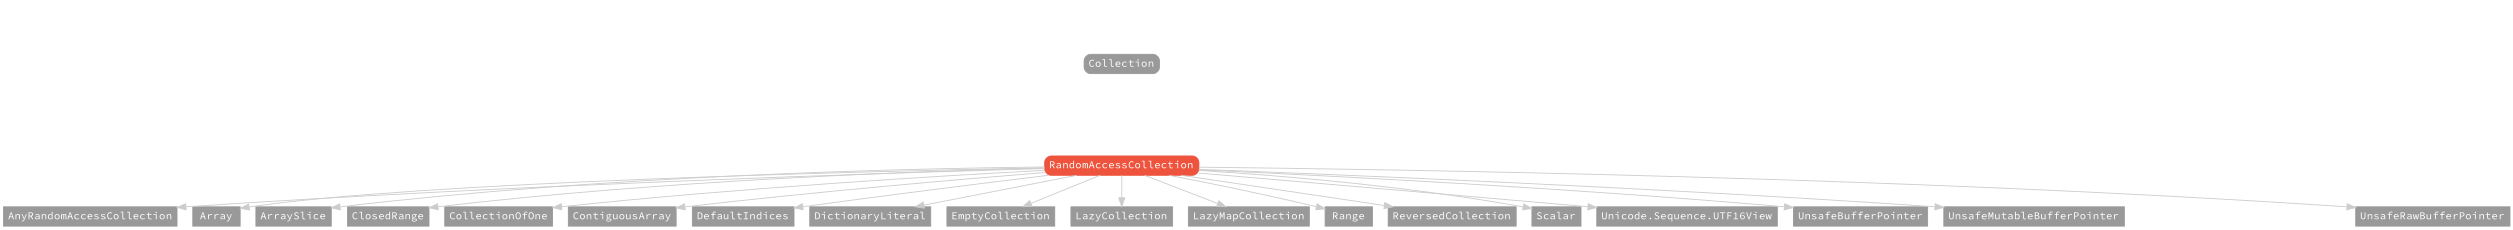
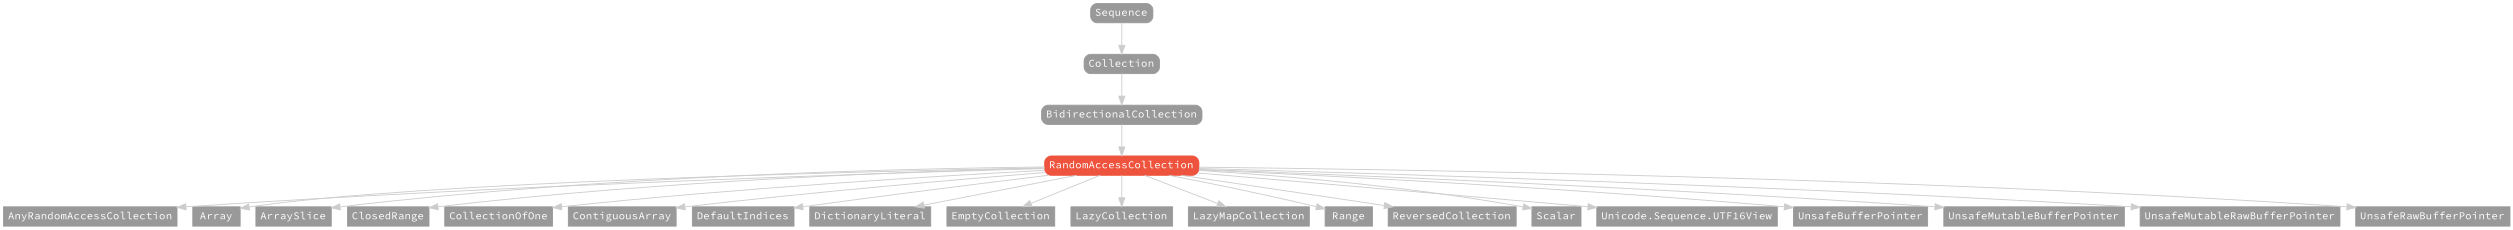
none -> (1122, 13)
none -> (1122, 115)
none -> (2240, 216)
